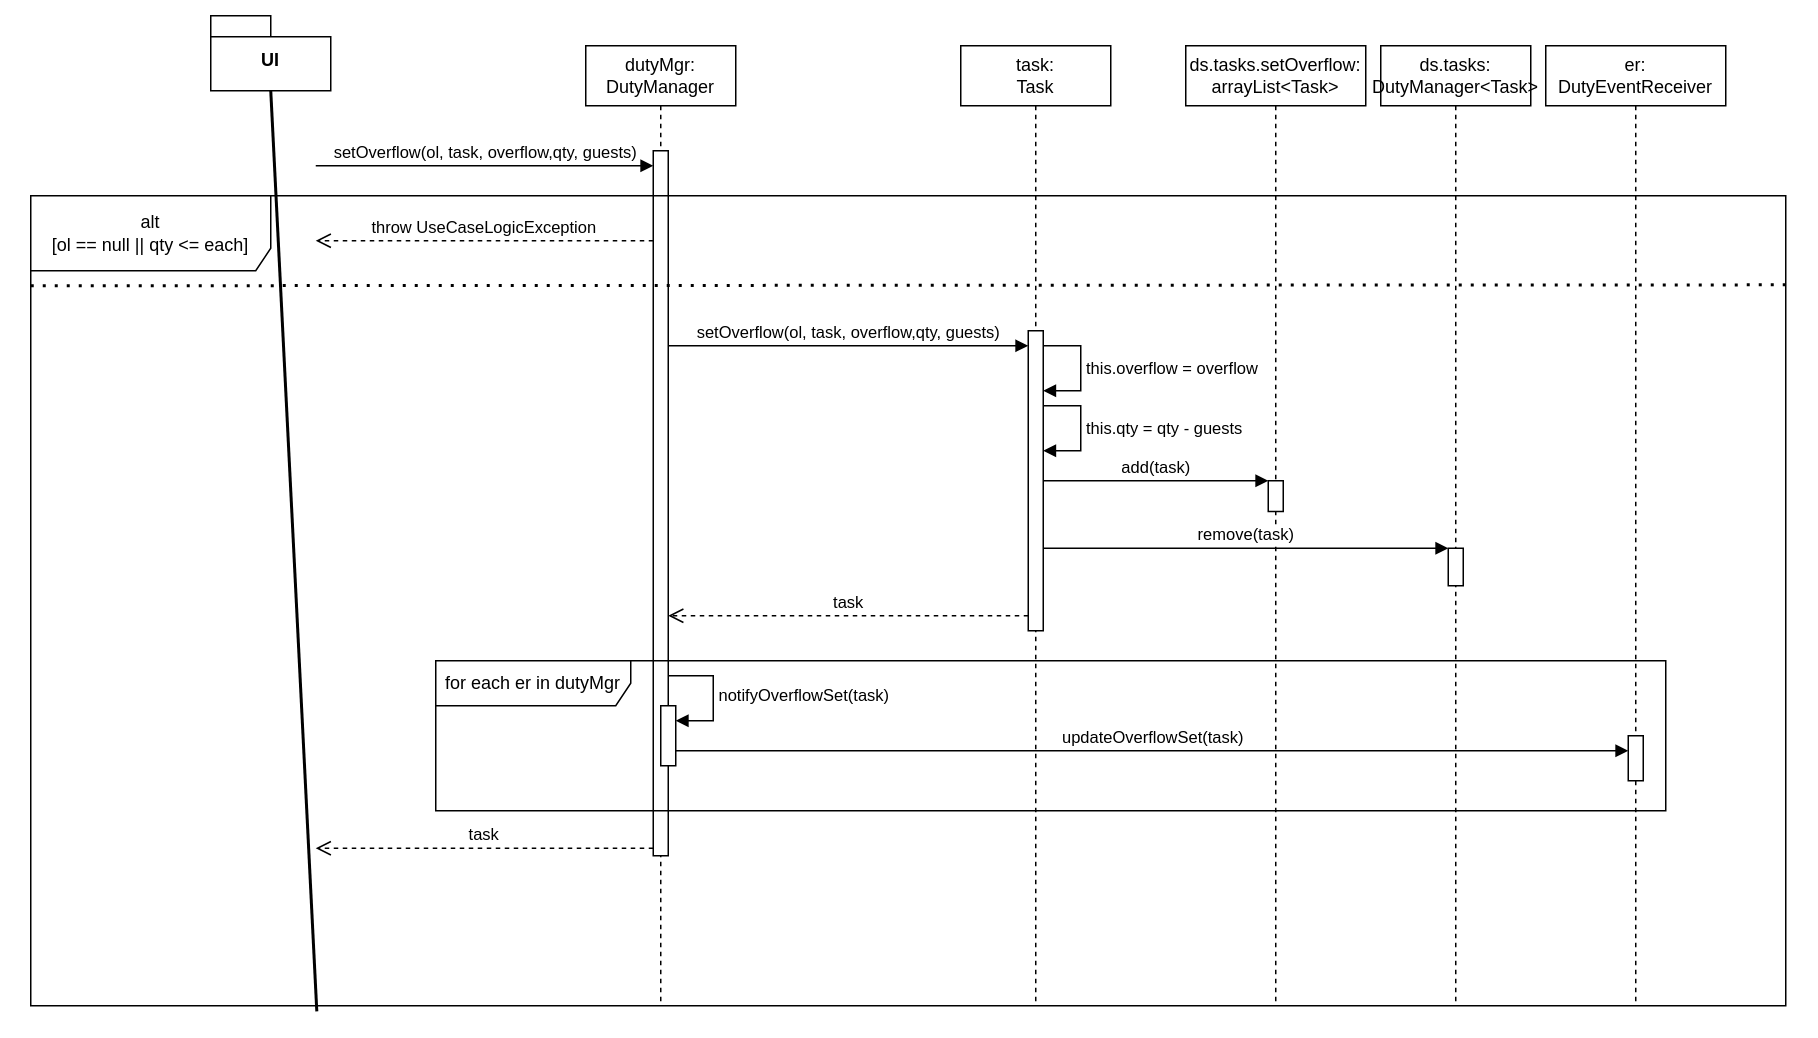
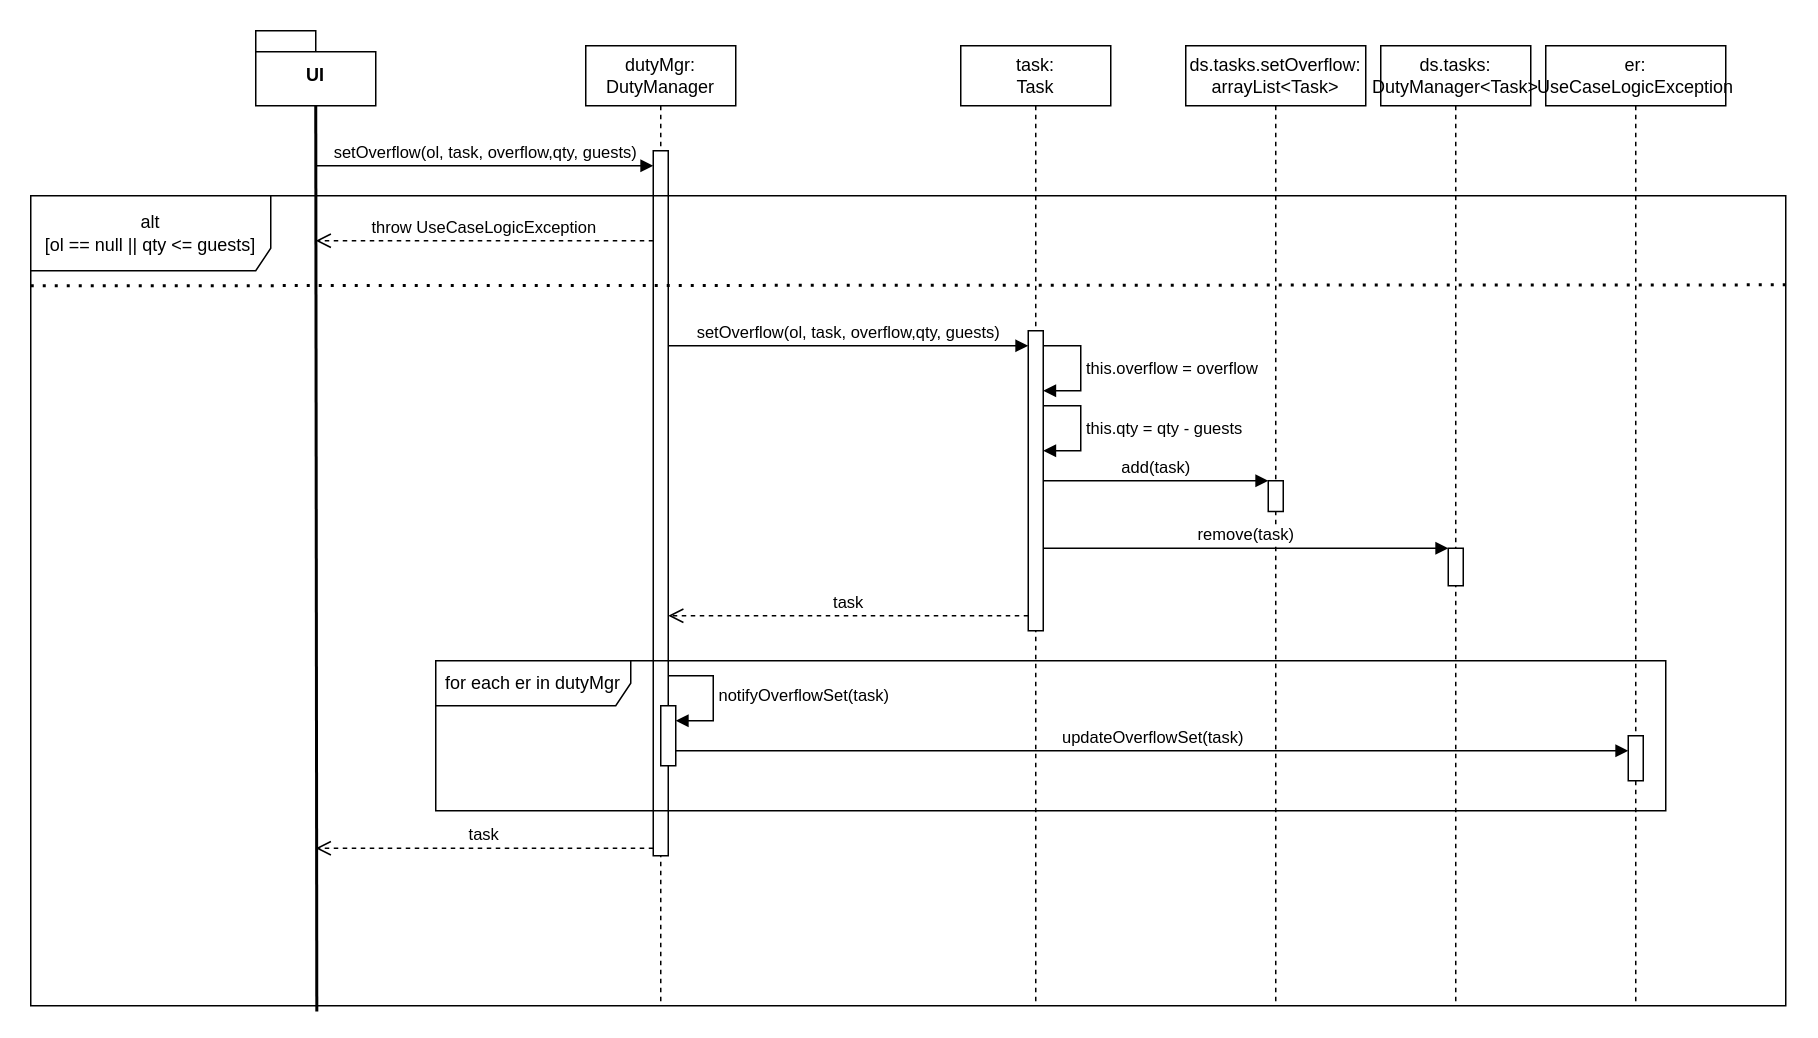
(271, 53) -> (316, 68)
(1636, 76) -> (1636, 76)
(151, 233) -> (151, 233)
